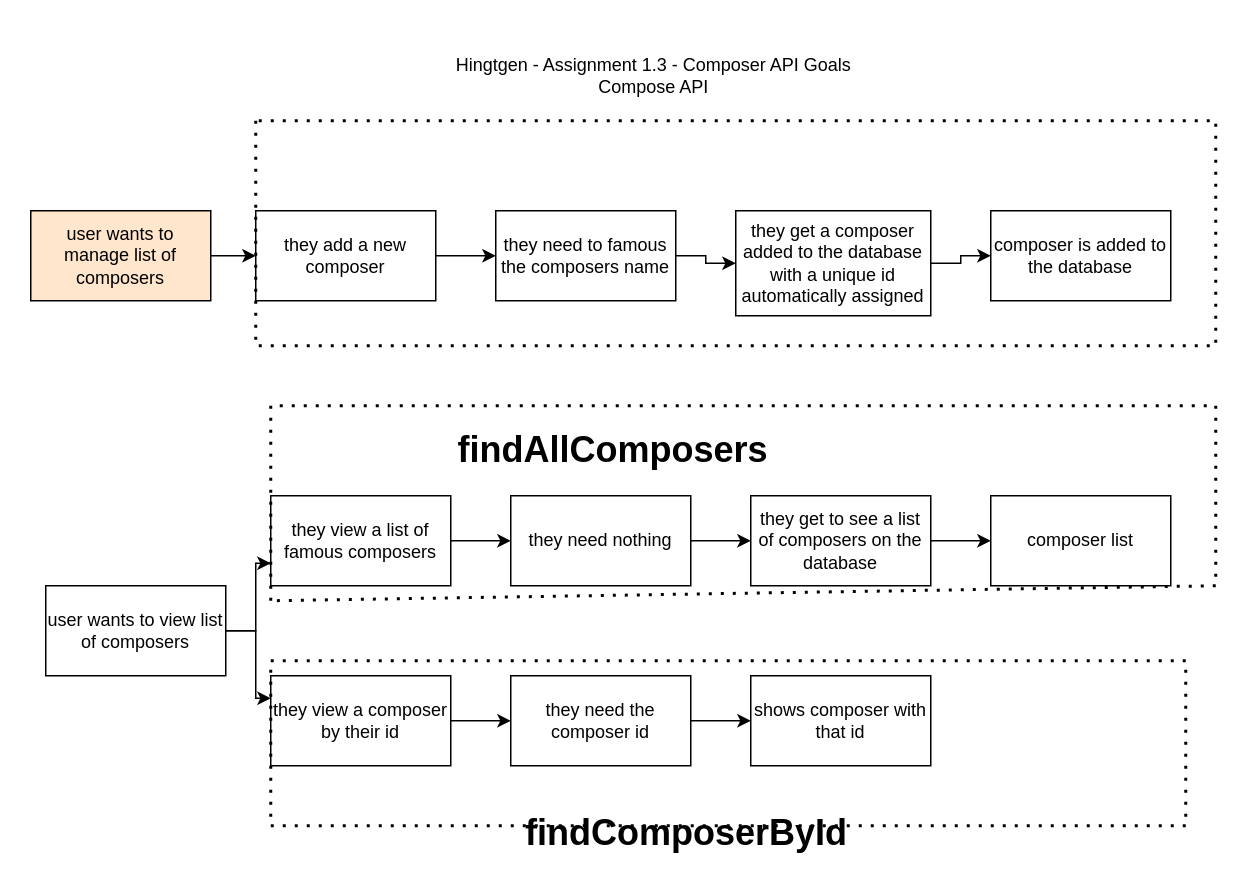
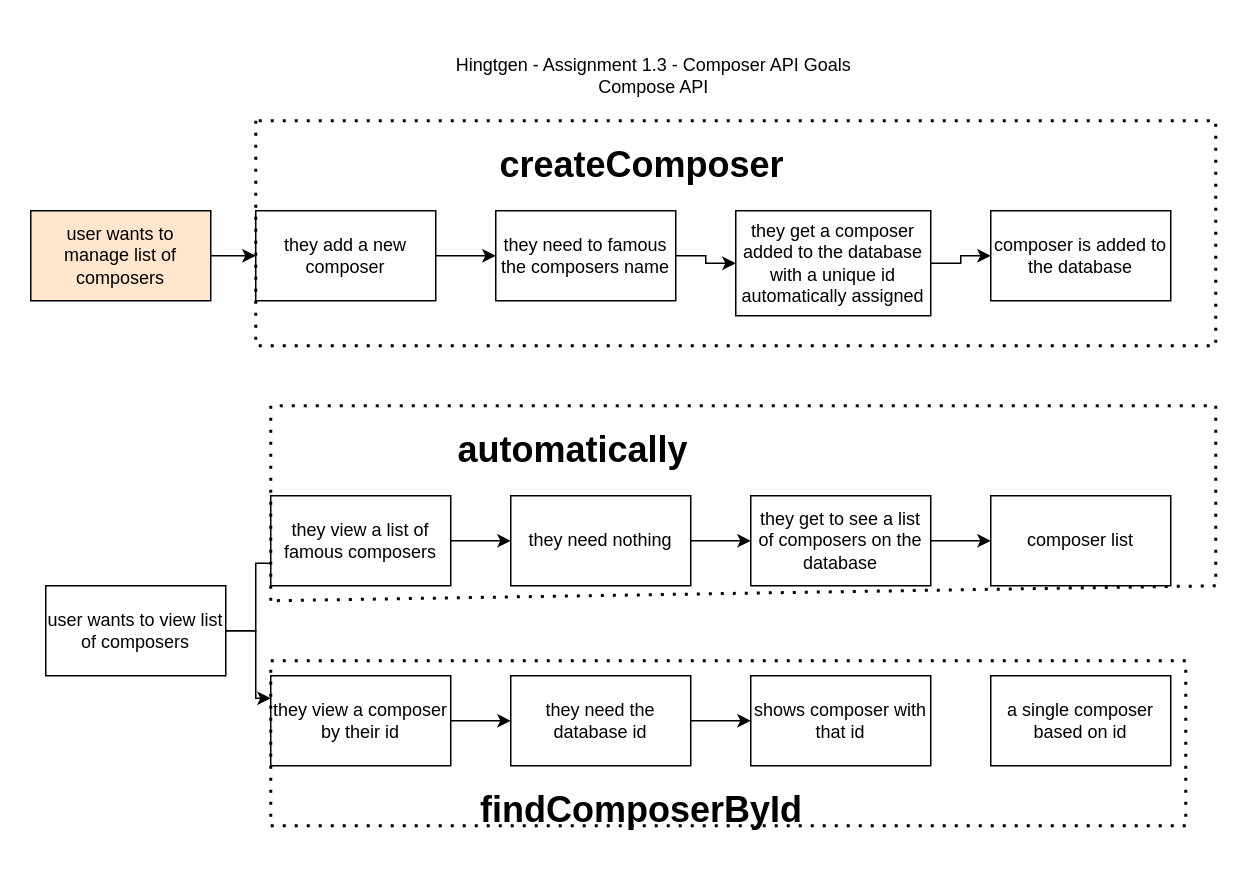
none -> (654, 166)
(532, 417) -> (517, 417)
(256, 565) -> (257, 563)
(601, 721) -> (601, 721)
none -> (1081, 721)
(698, 833) -> (653, 811)
